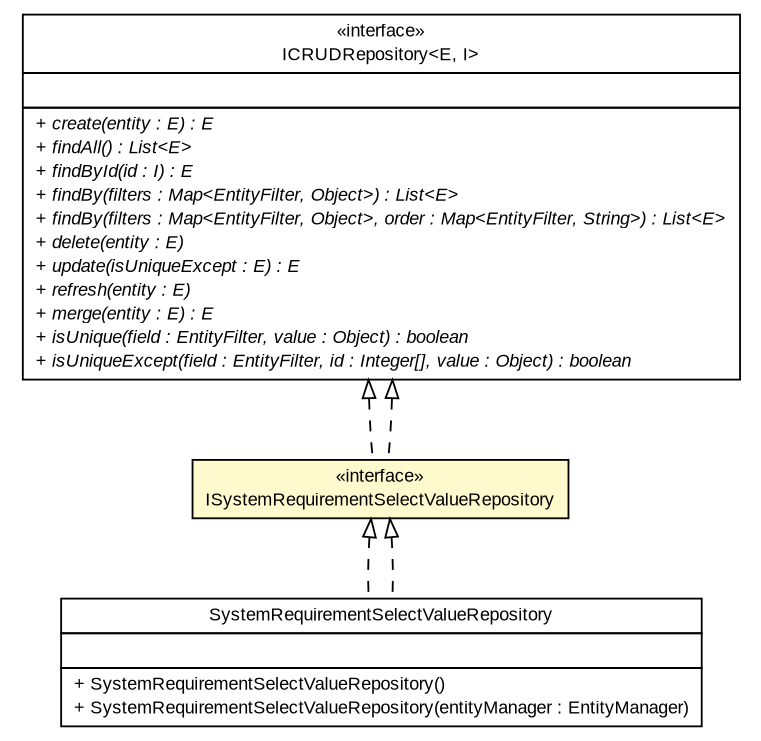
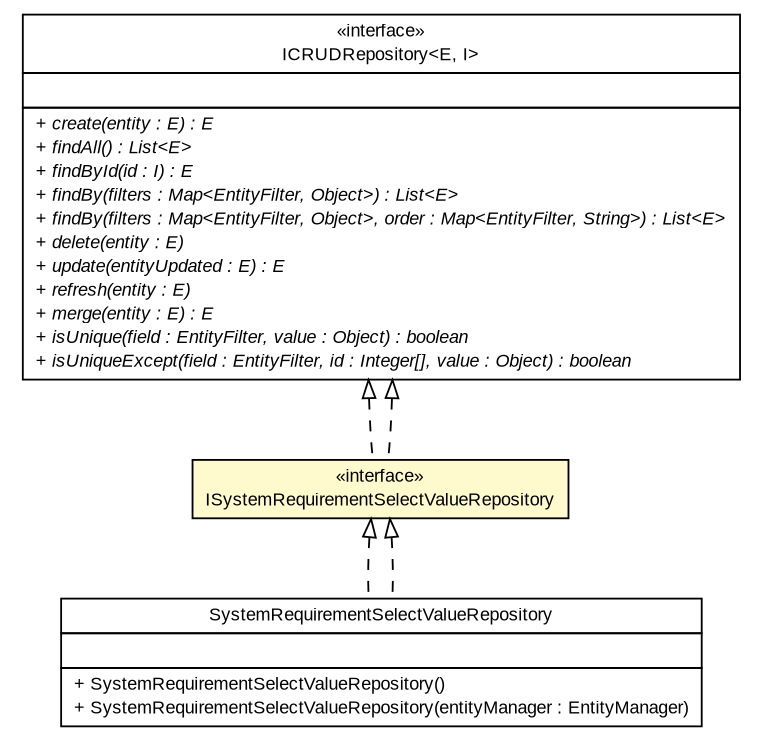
(168, 266) -> (161, 266)
